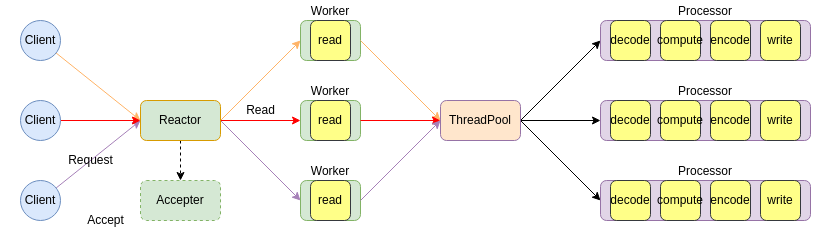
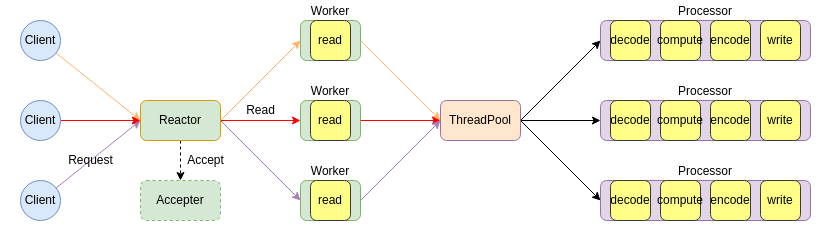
(106, 221) -> (206, 161)
